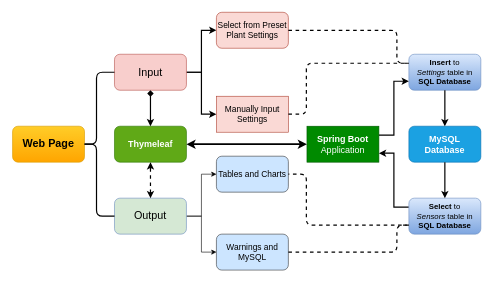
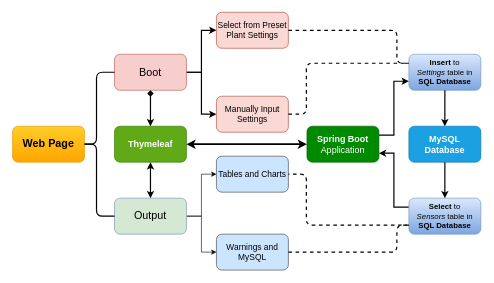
(150, 72) -> (150, 72)
(252, 114) -> (252, 114)
(343, 144) -> (343, 144)
(150, 180) -> (150, 180)
